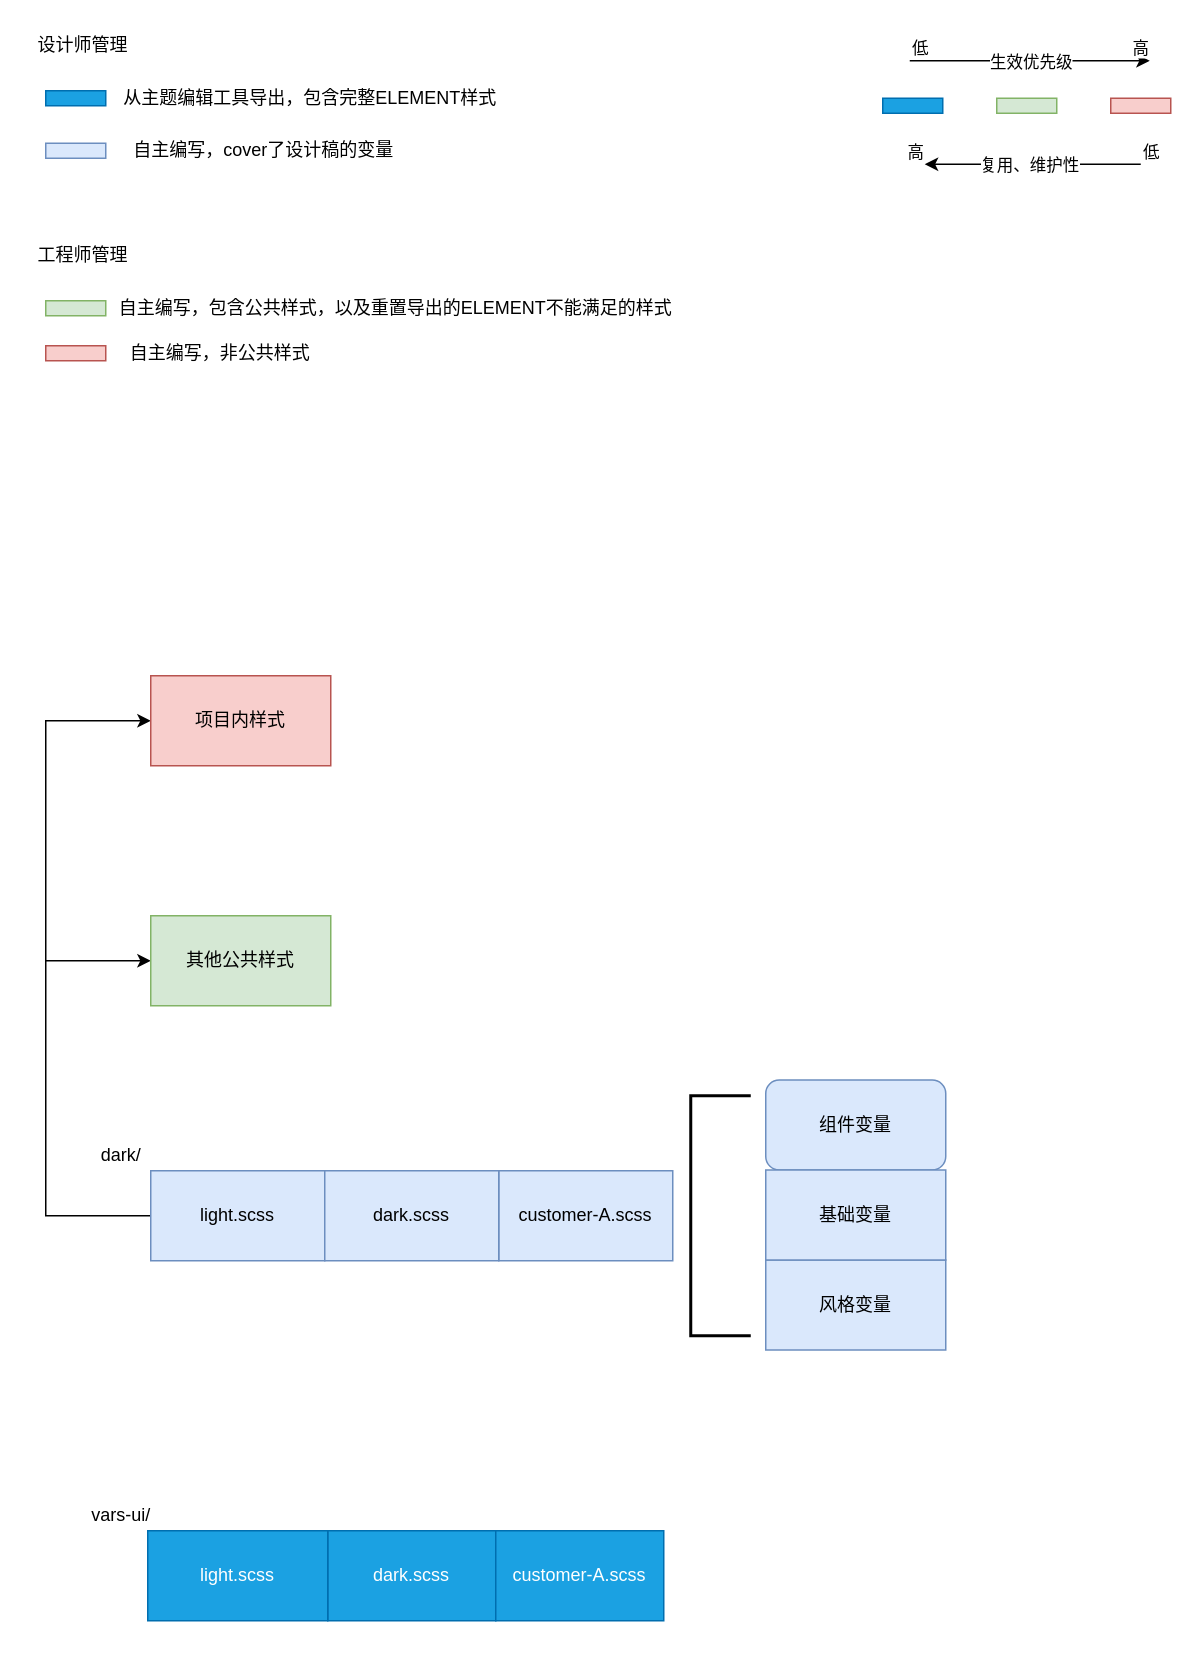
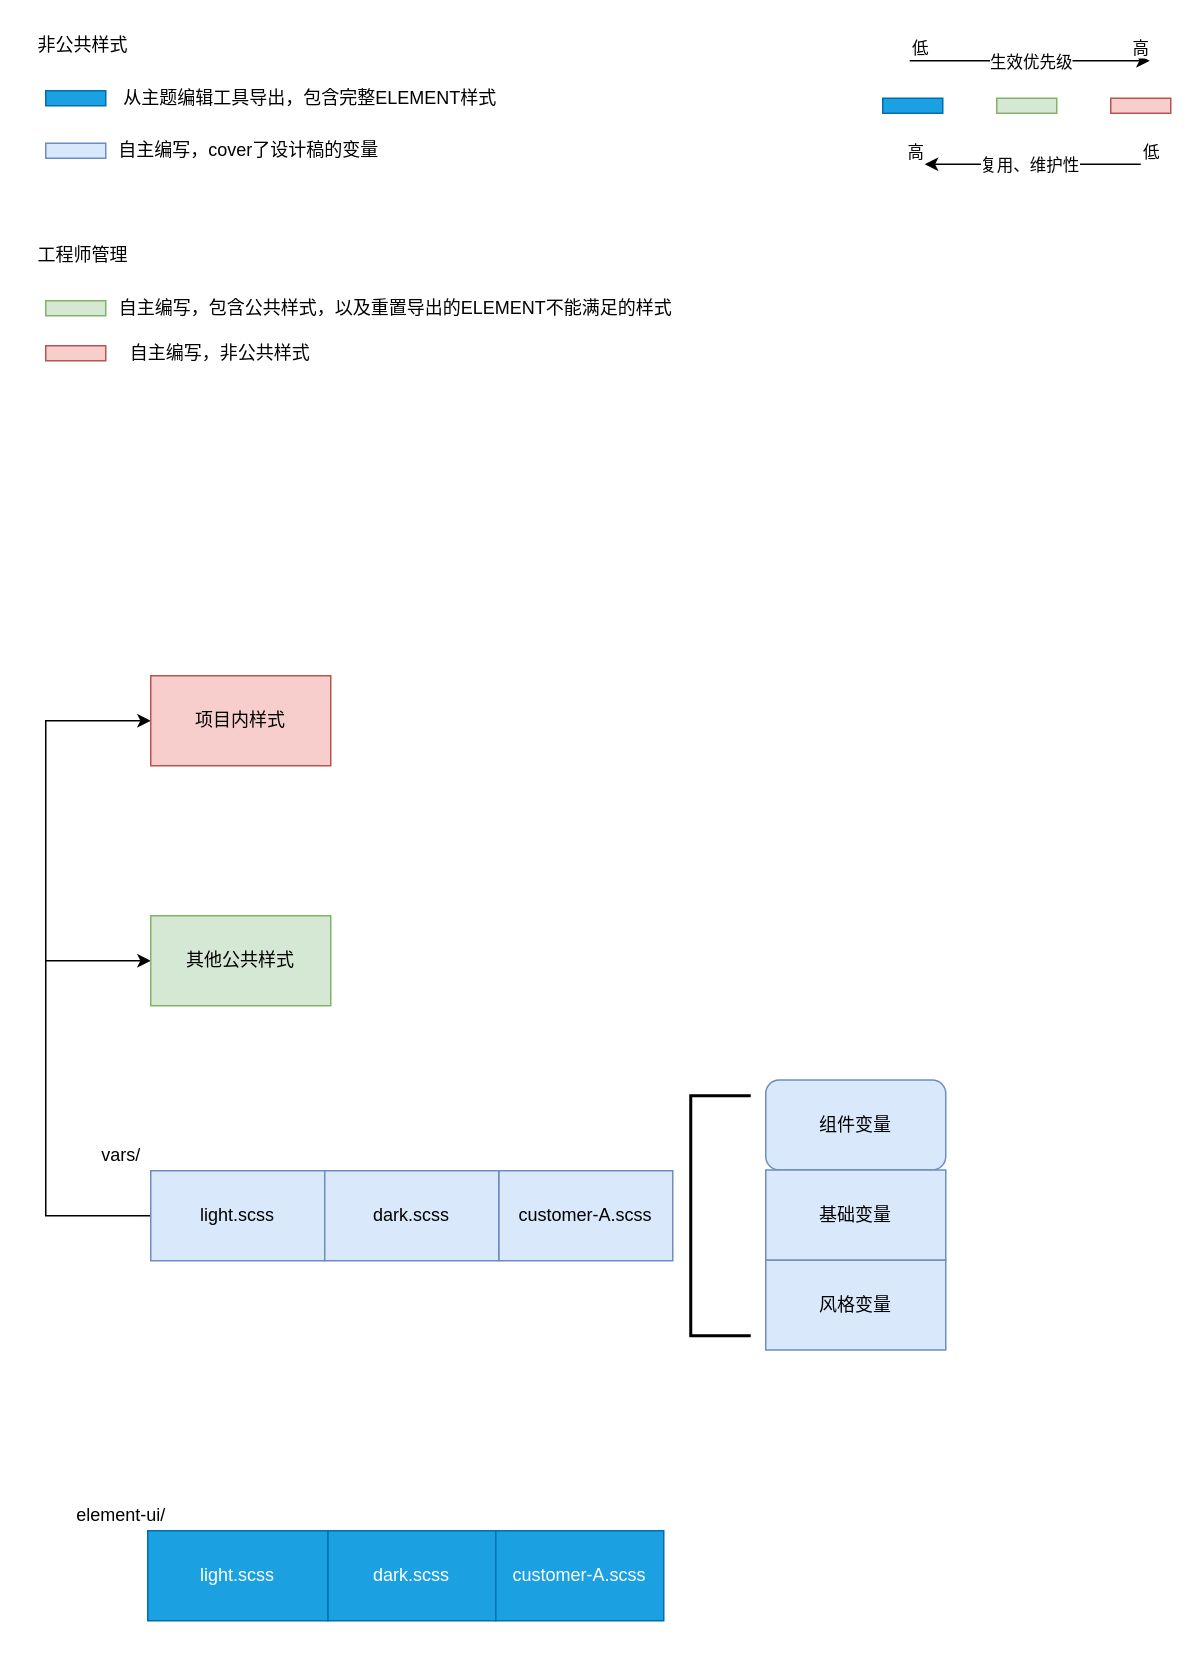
(83, 46) -> (83, 46)
(263, 151) -> (248, 151)
(122, 1156) -> (122, 1156)
(122, 1516) -> (122, 1516)
